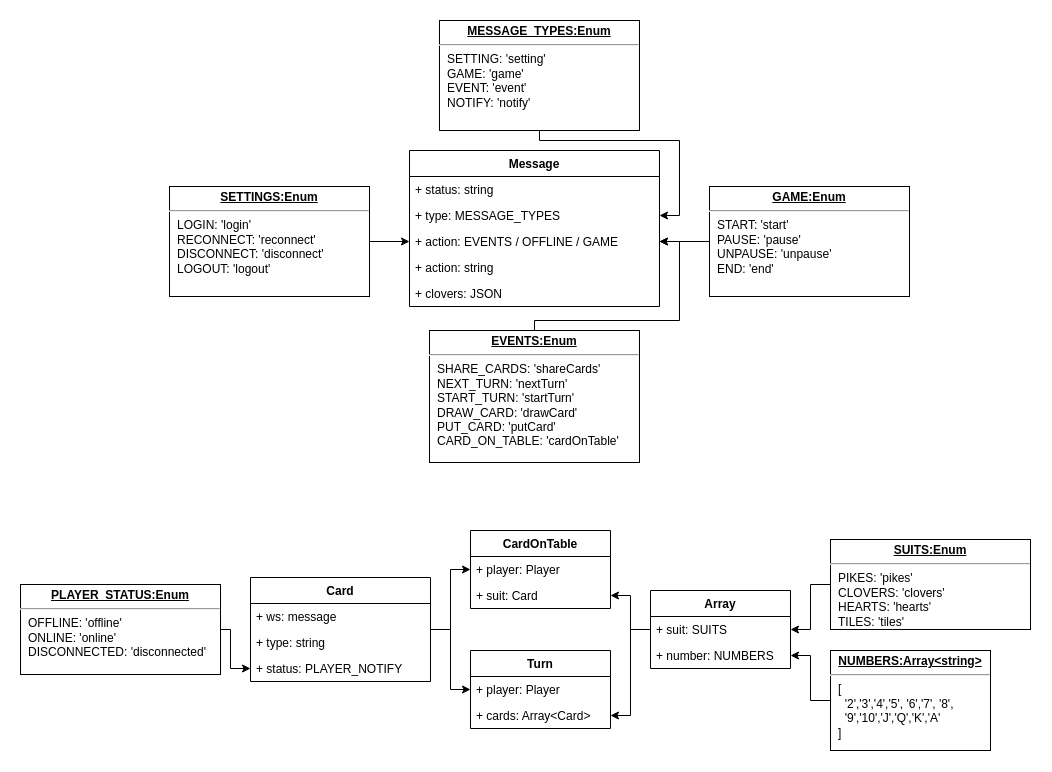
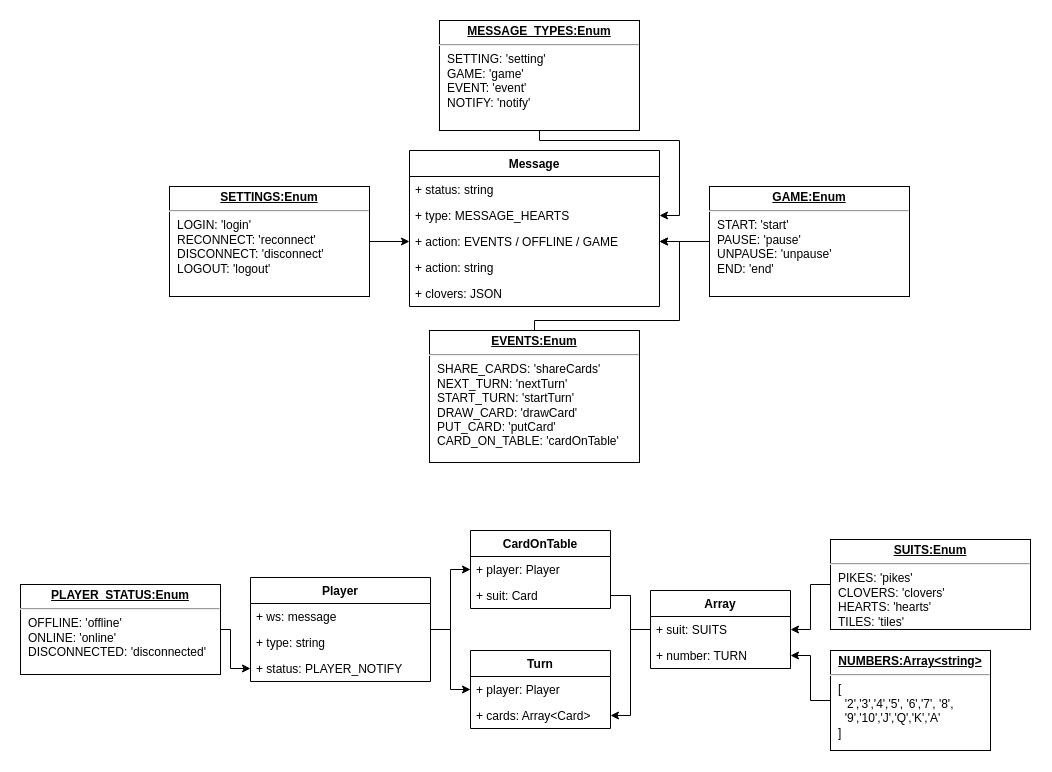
(481, 216) -> (484, 216)
(340, 591) -> (340, 591)
(619, 596) -> (617, 596)
(708, 656) -> (698, 656)
